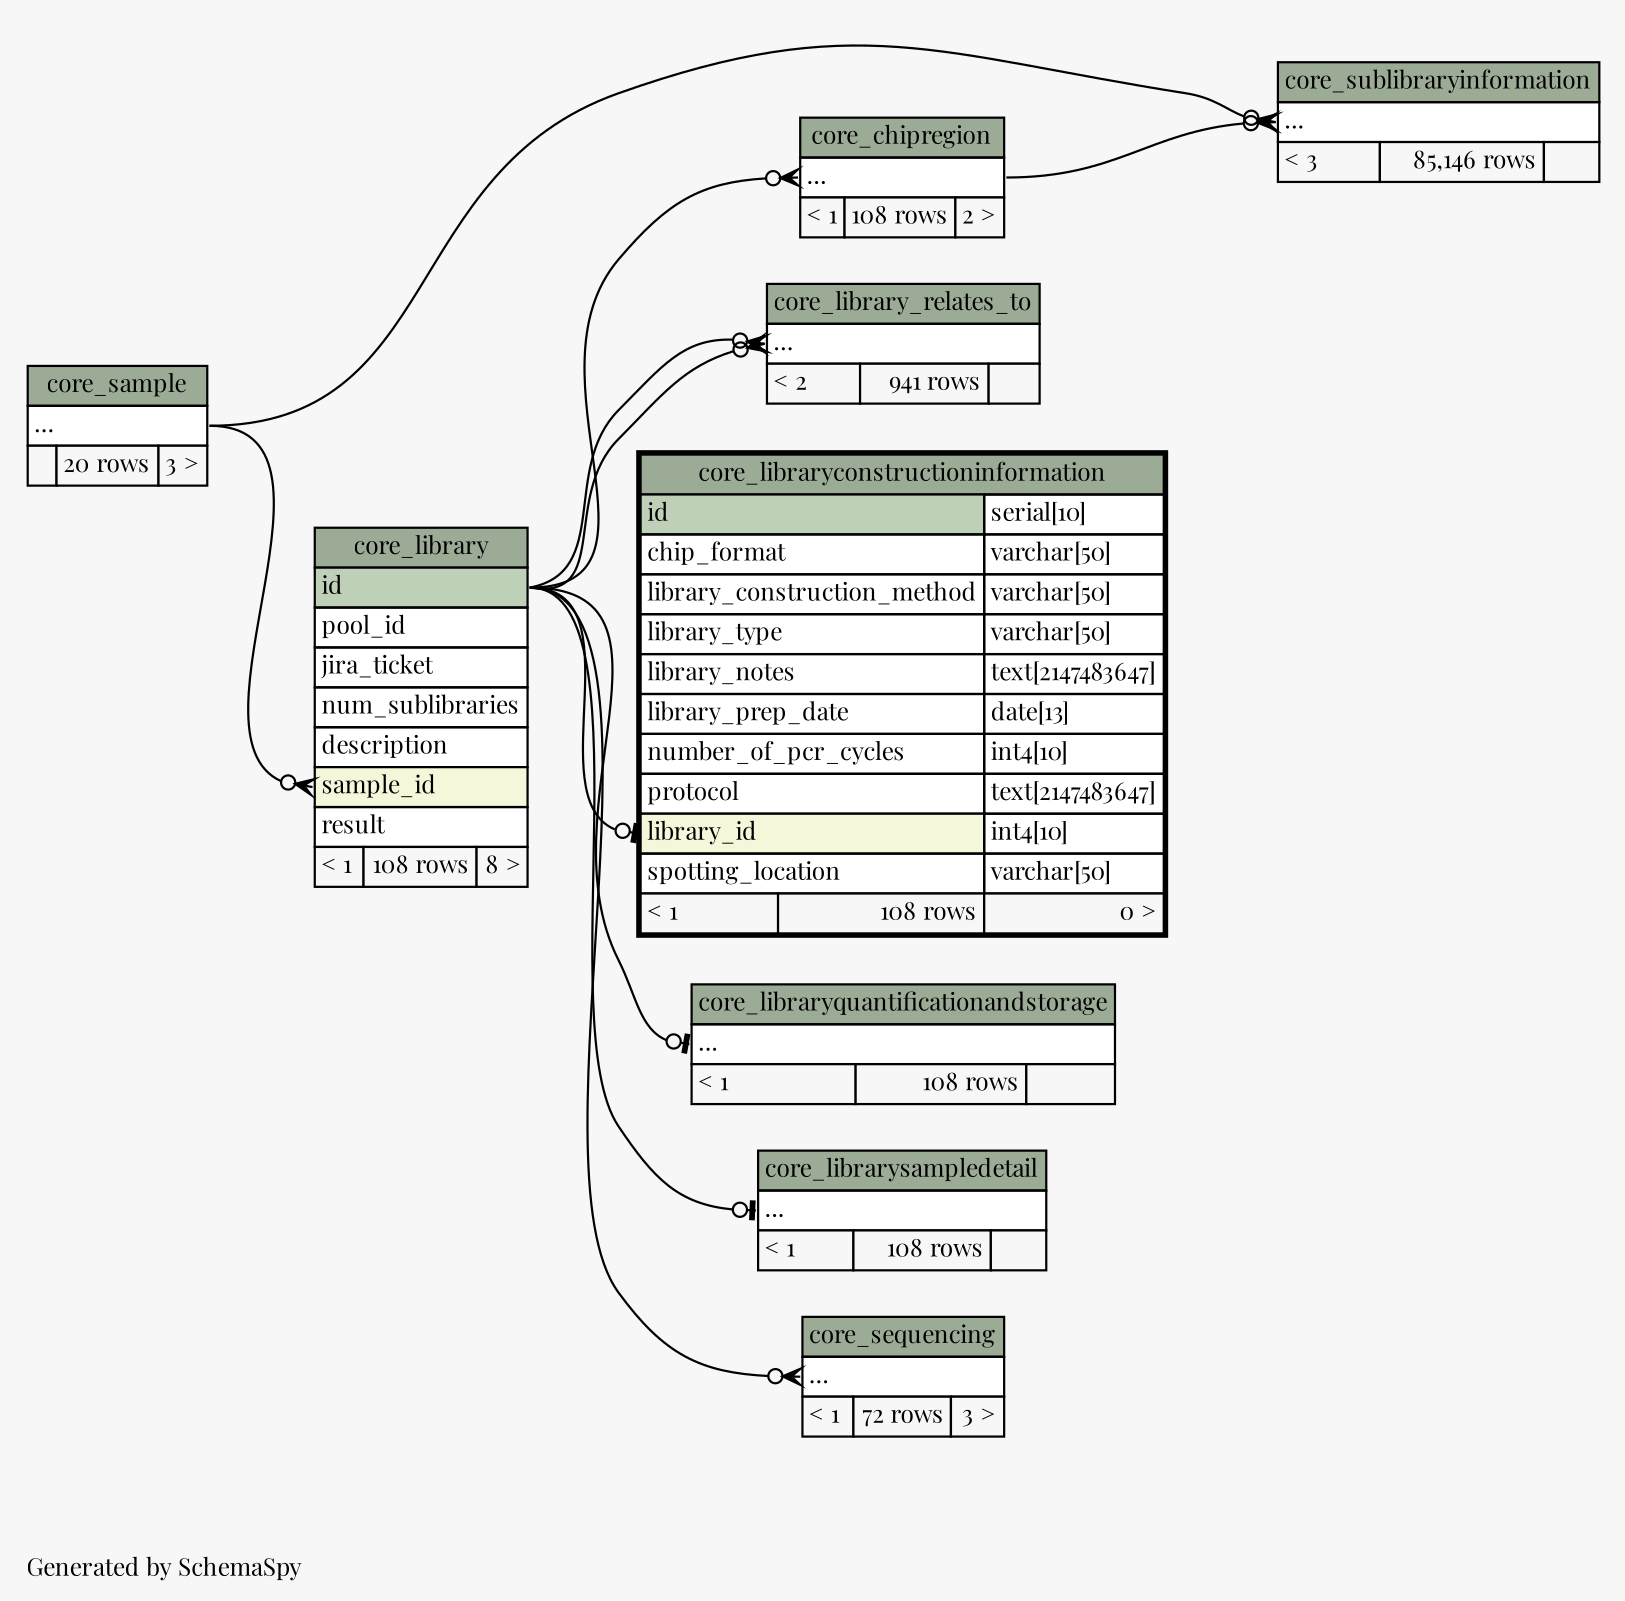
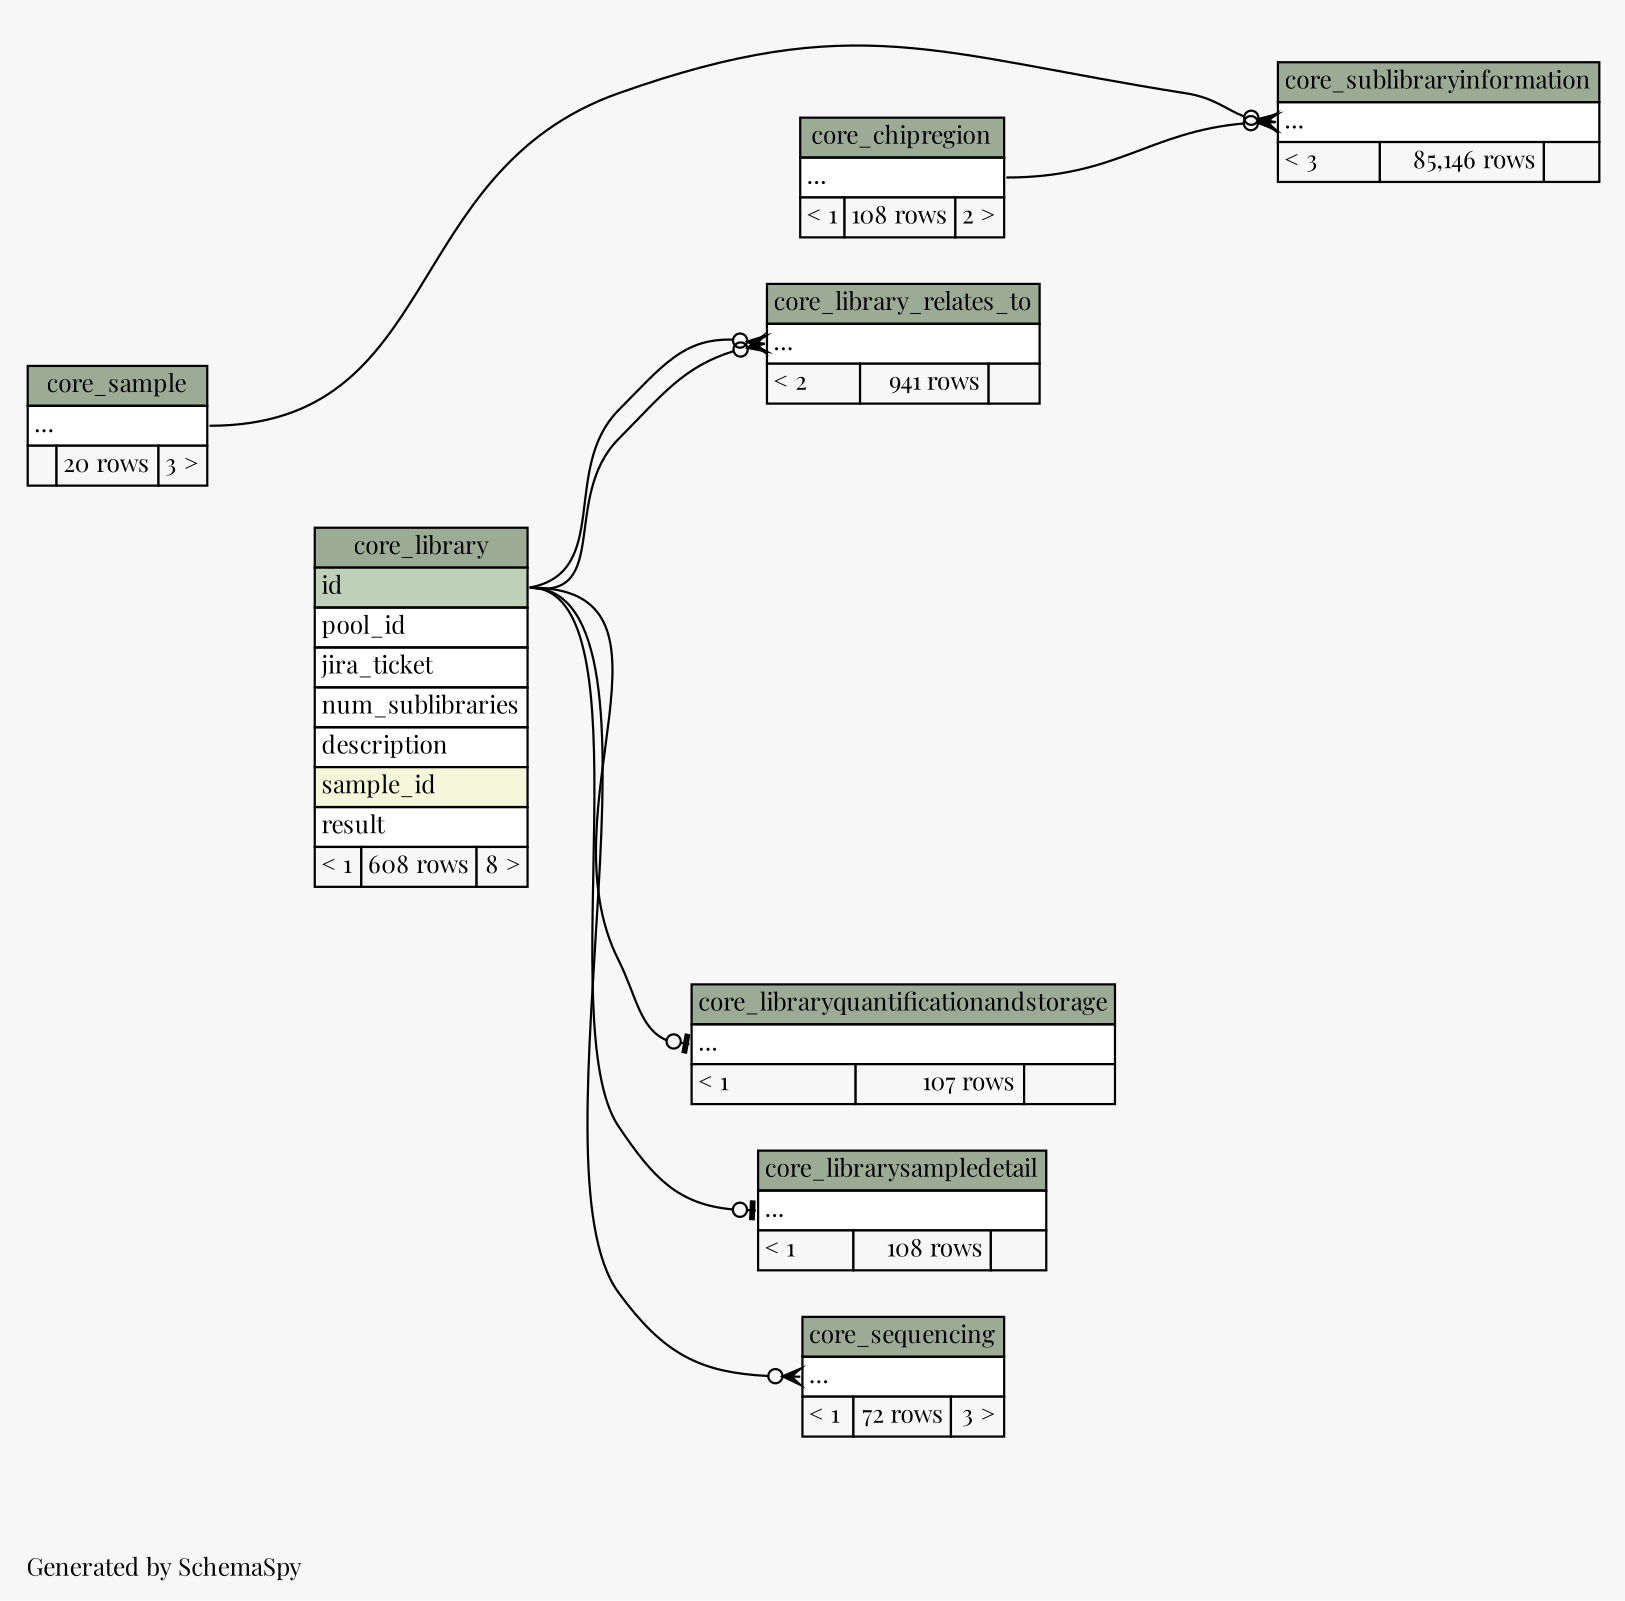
(585, 354) -> none
(264, 591) -> none
(902, 694) -> none
(421, 866) -> (419, 866)
(971, 1083) -> (970, 1083)
